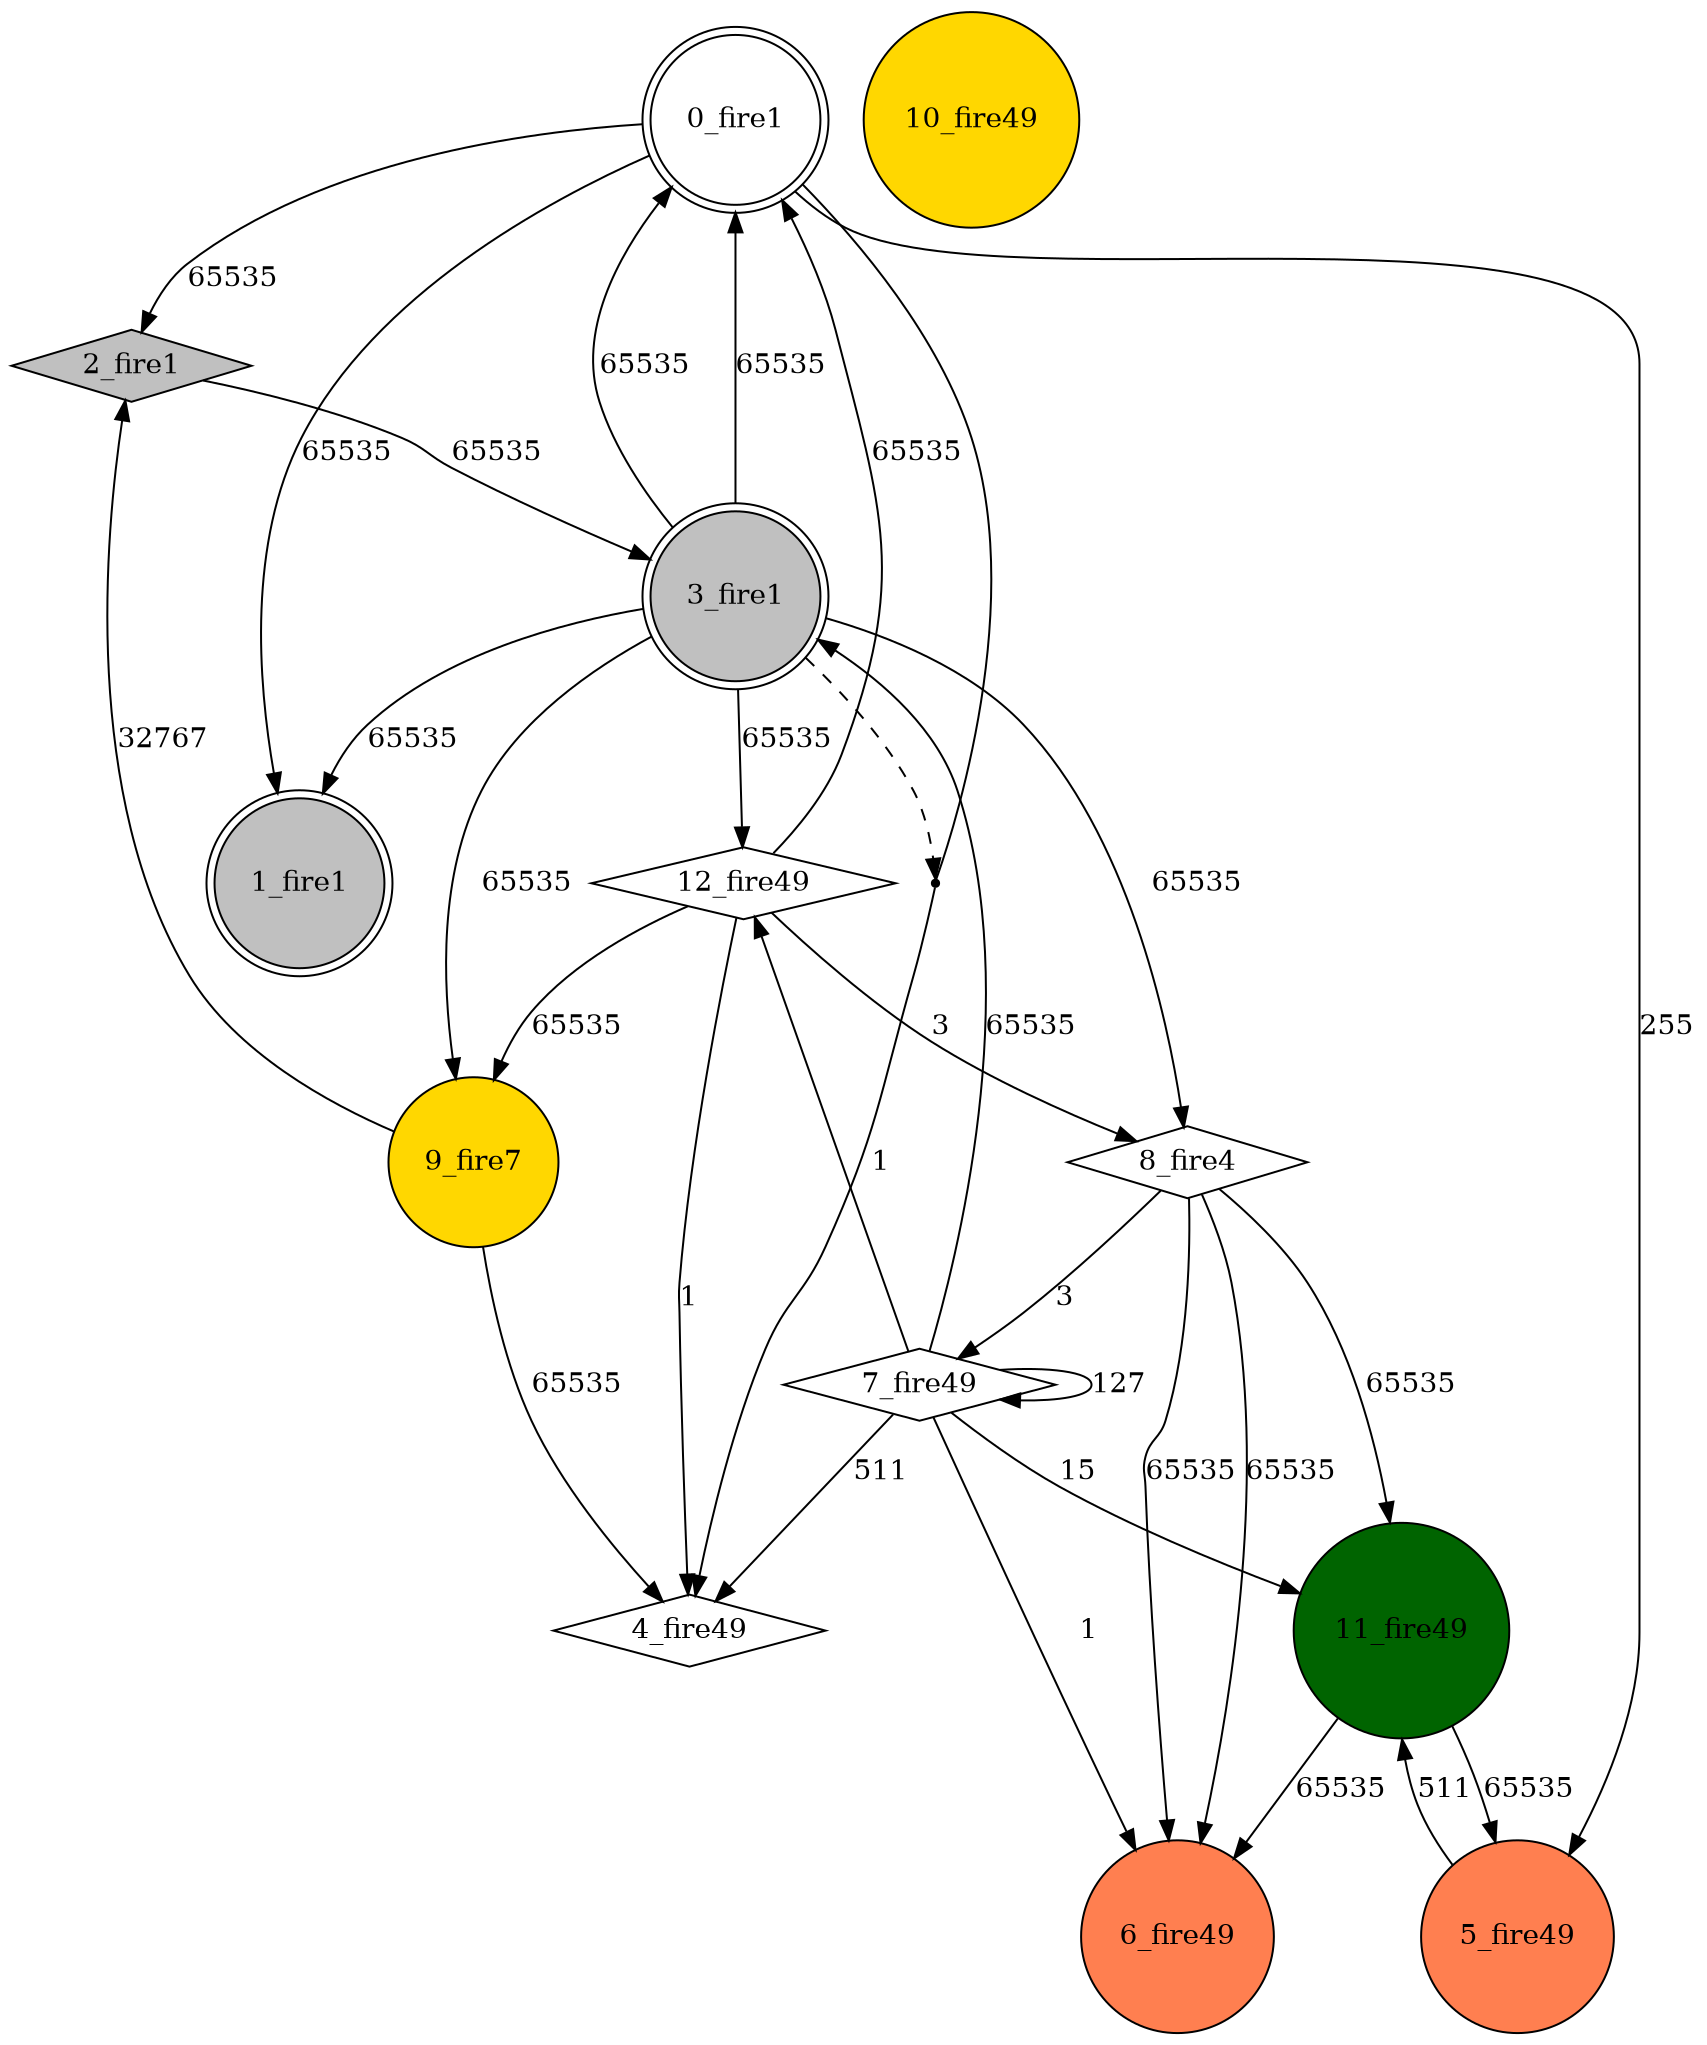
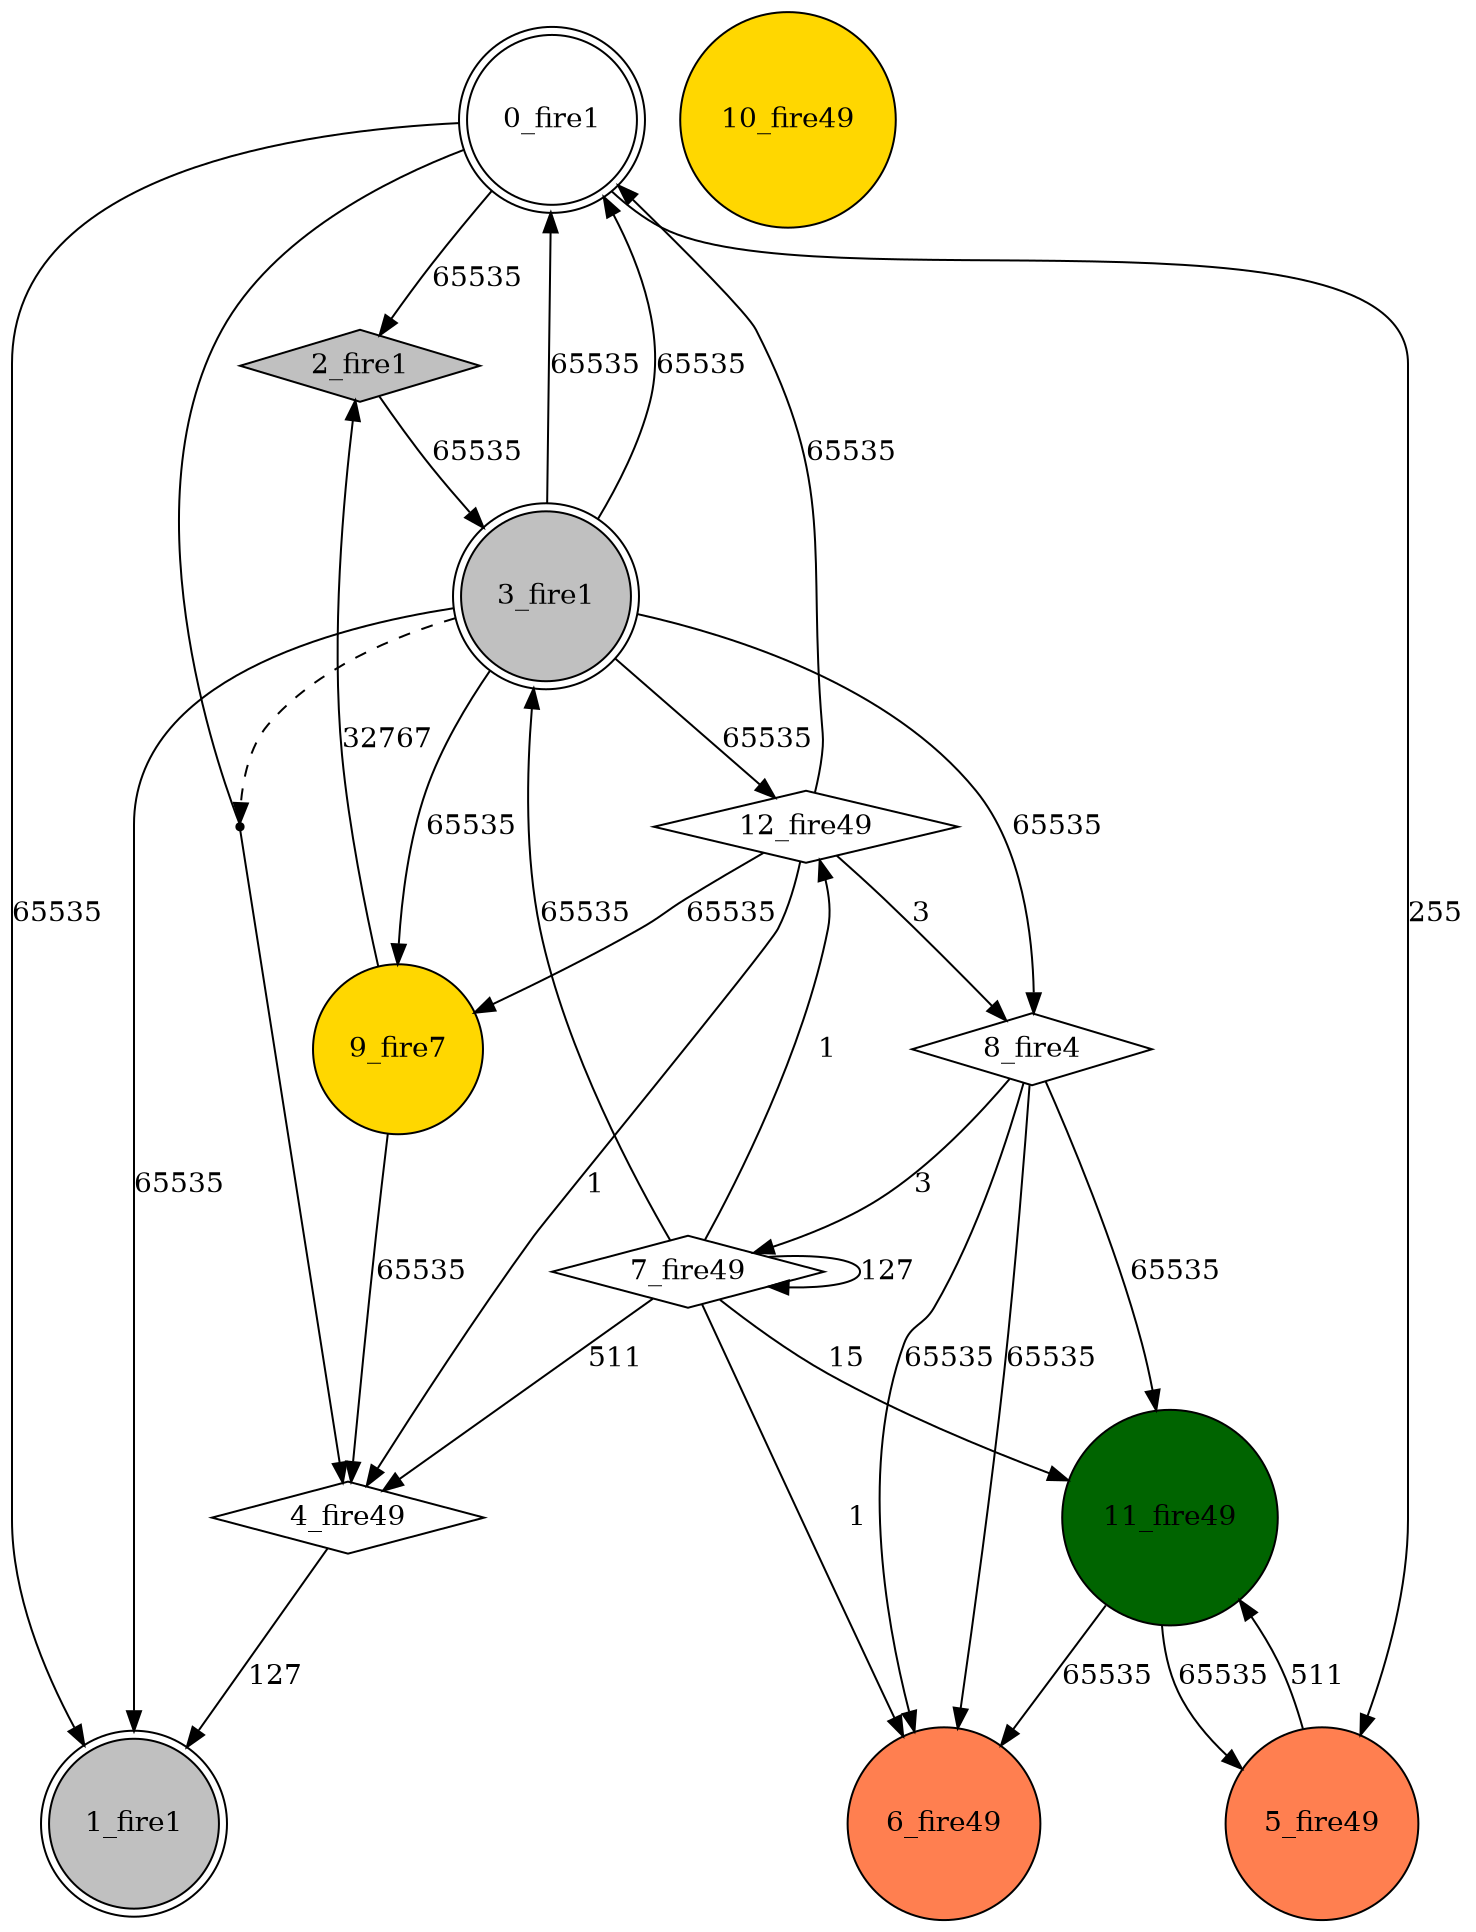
none -> (263, 1639)
